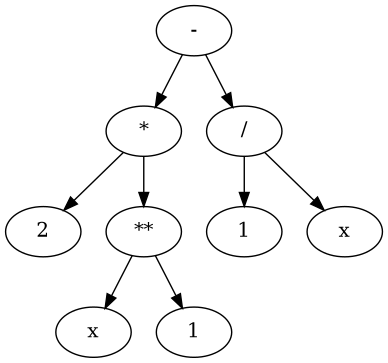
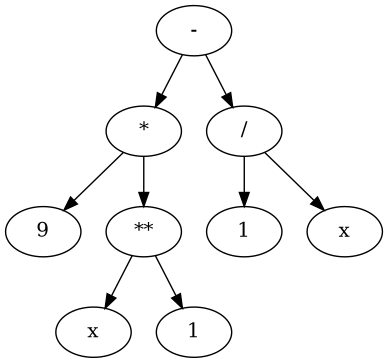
(43, 232) -> (43, 232)
